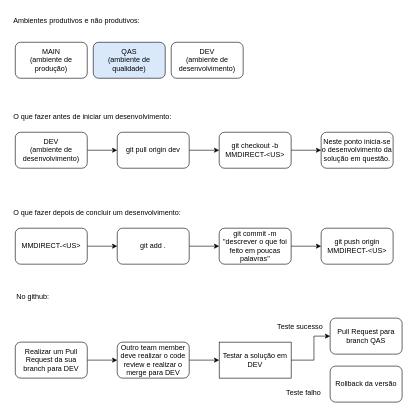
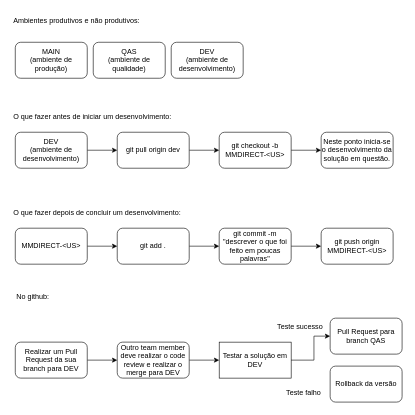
(129, 60) -> (129, 60)
